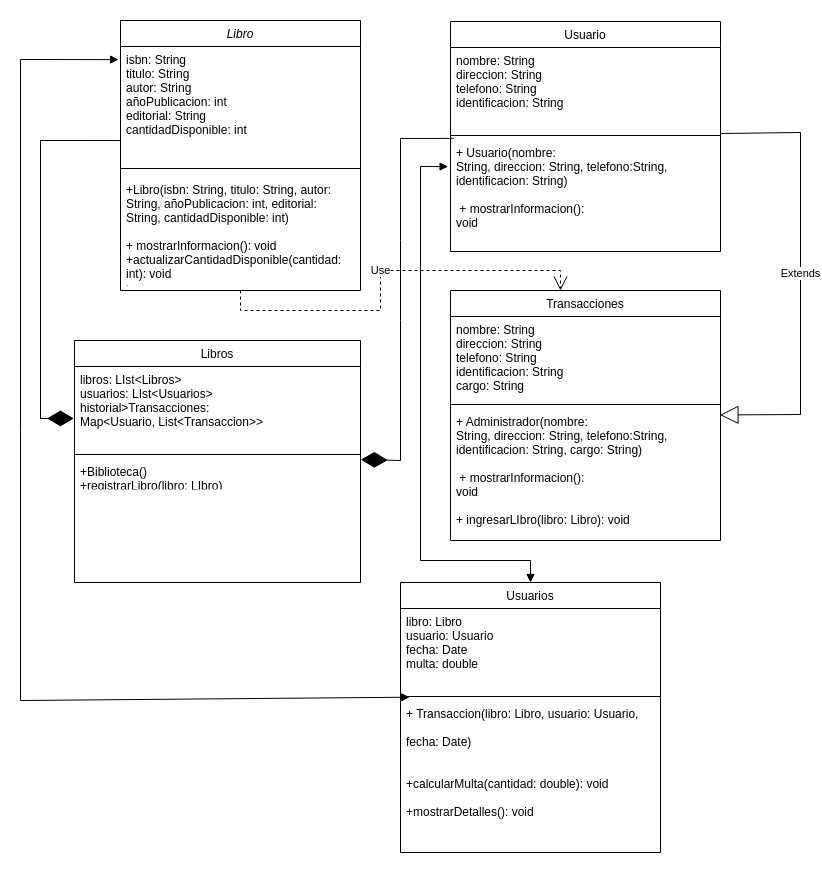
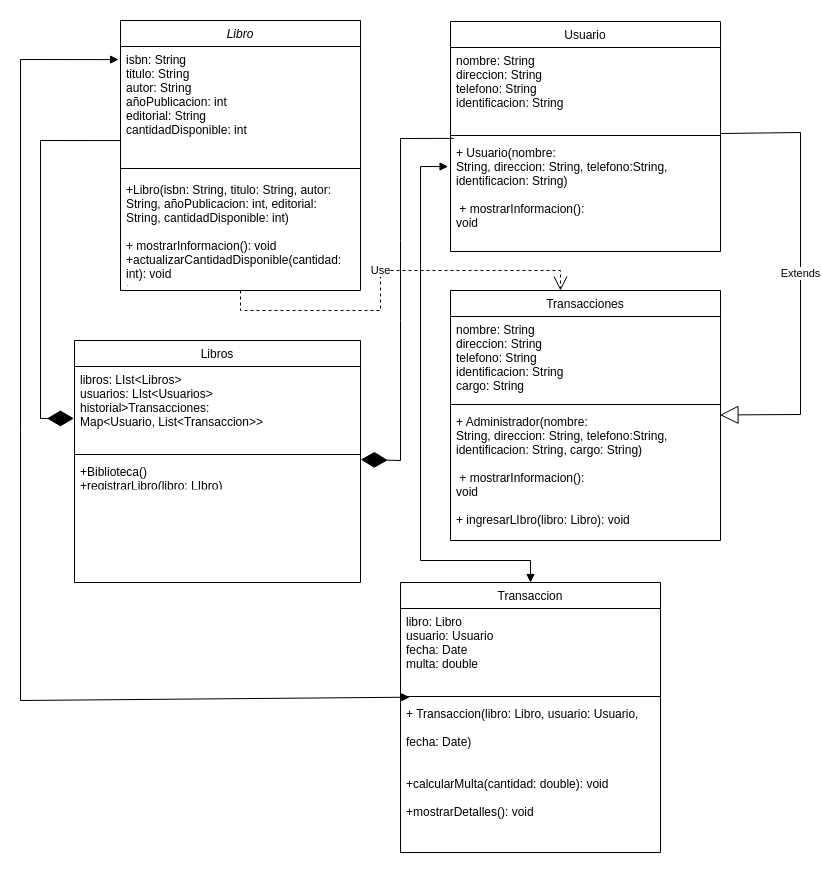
(530, 596) -> (530, 596)
